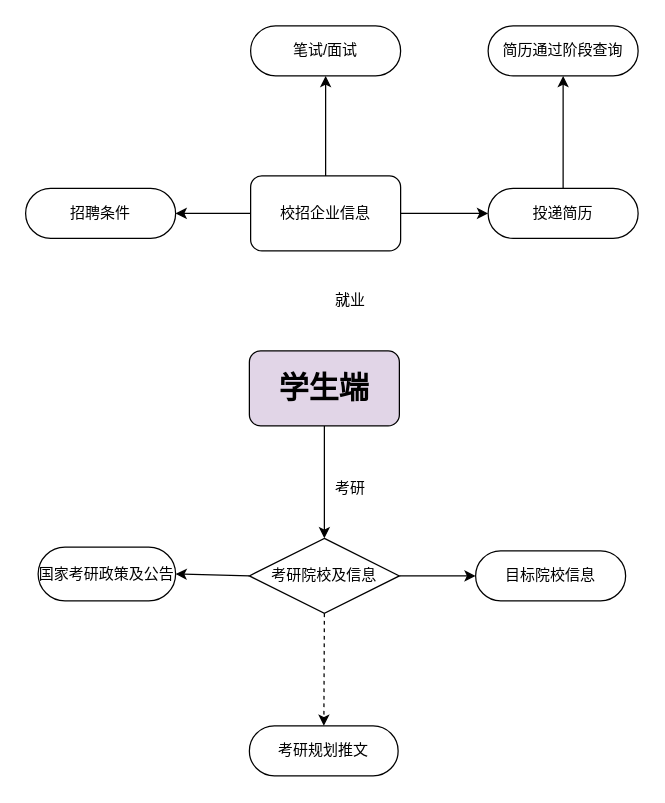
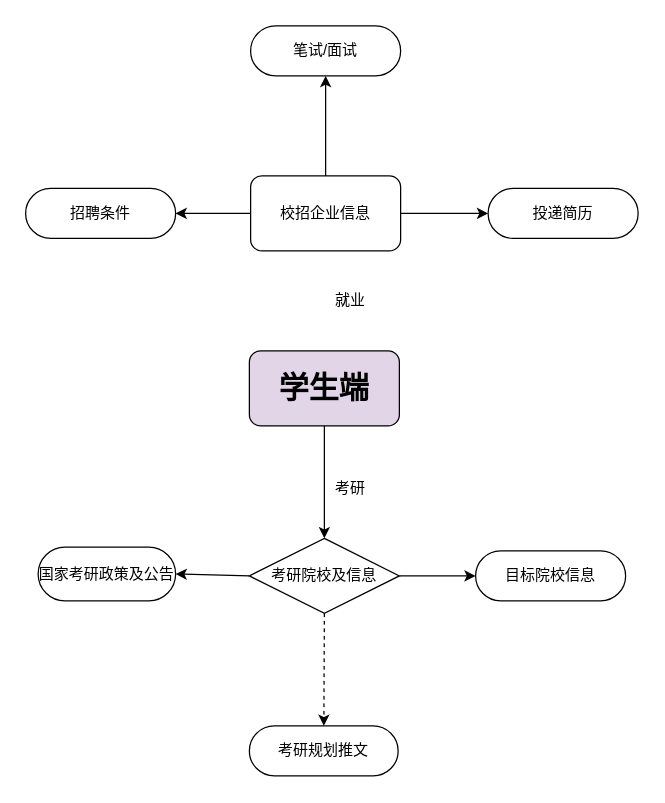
(563, 51) -> none
(563, 136) -> none
